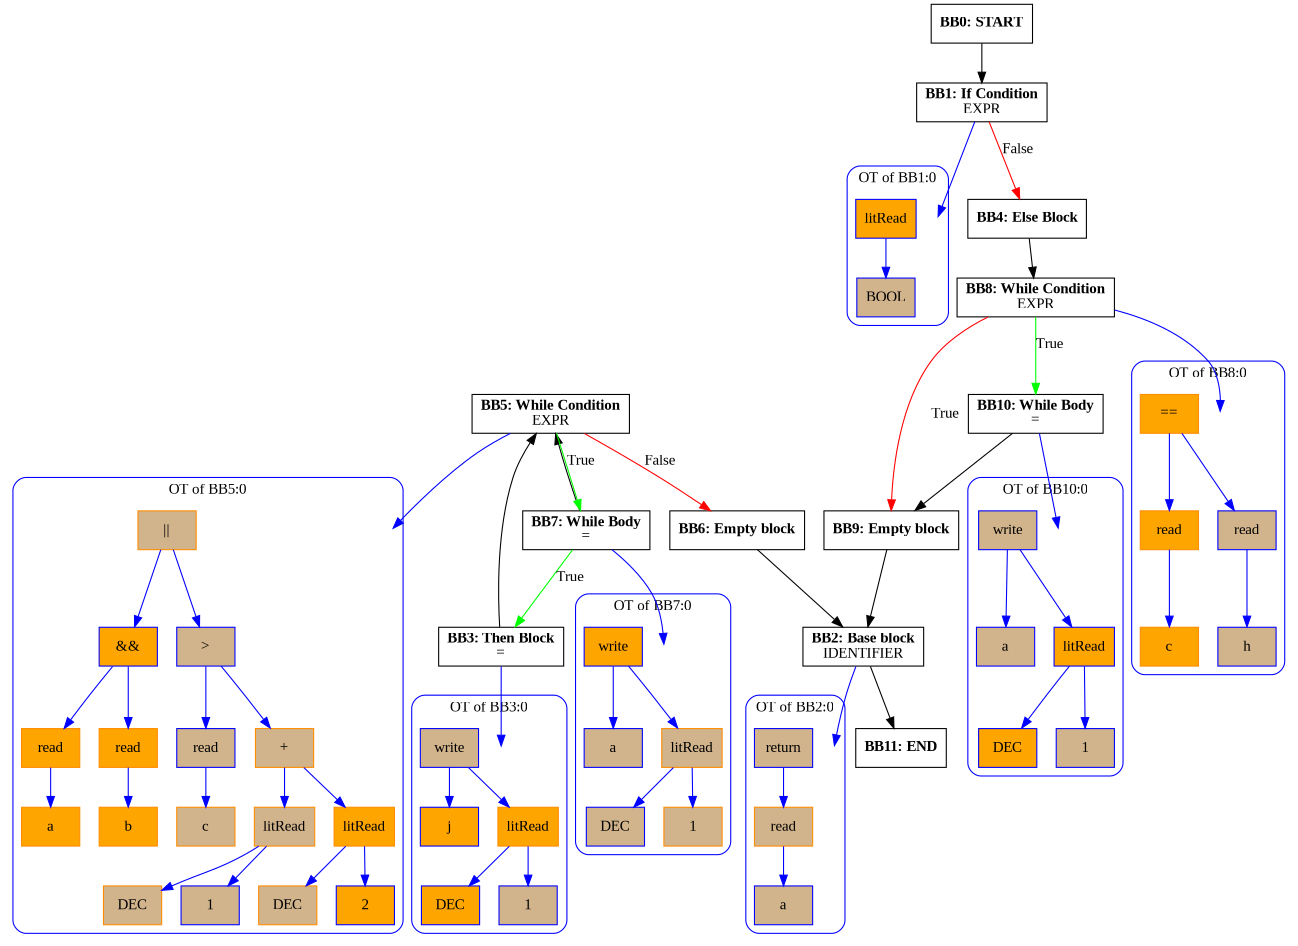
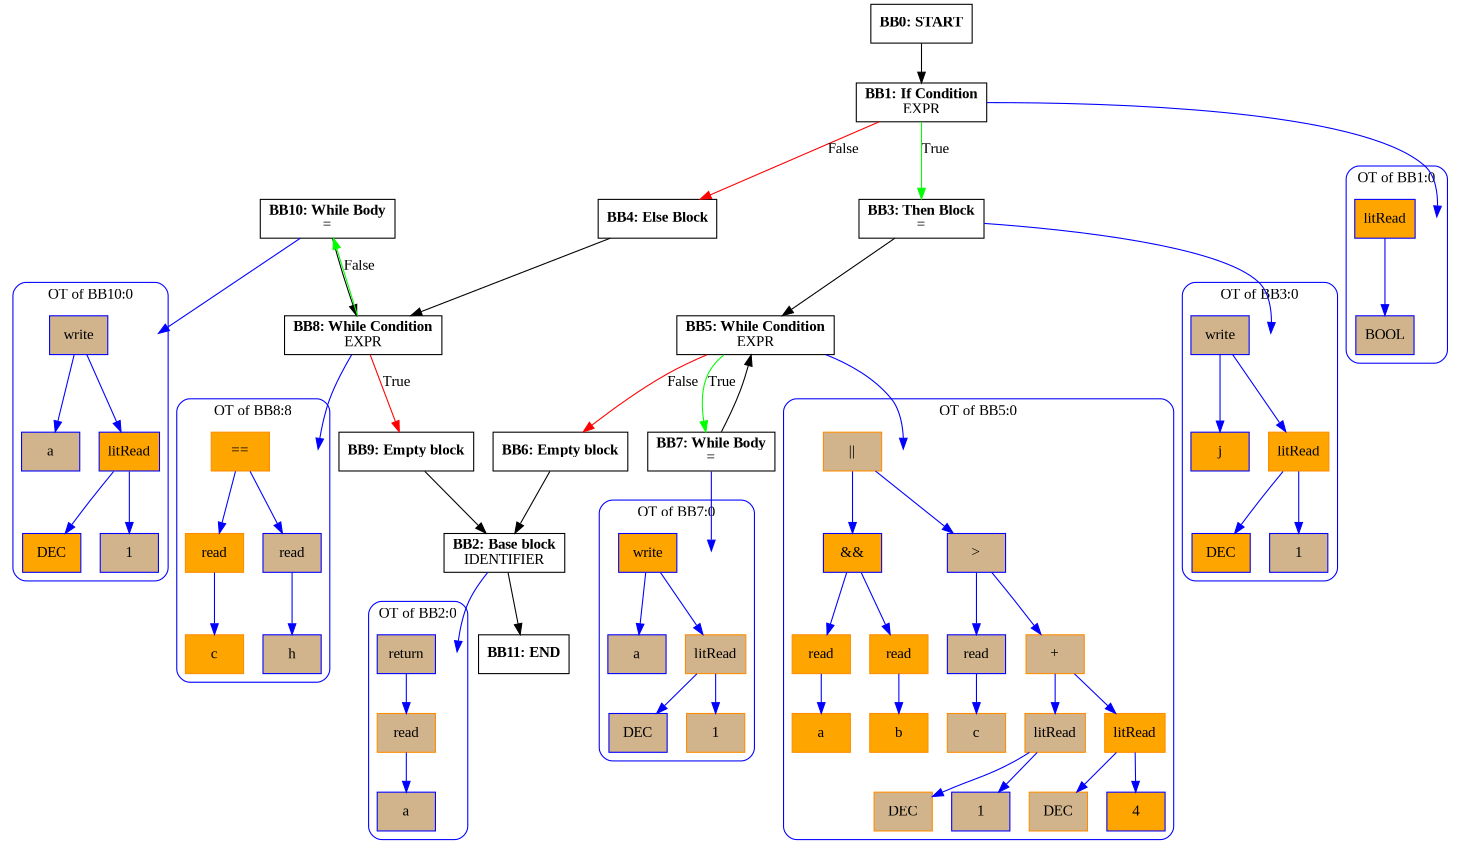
(1050, 344) -> (359, 266)
(1208, 373) -> (253, 411)
(968, 468) -> (342, 272)
(547, 584) -> (922, 155)
(365, 905) -> (1136, 812)
